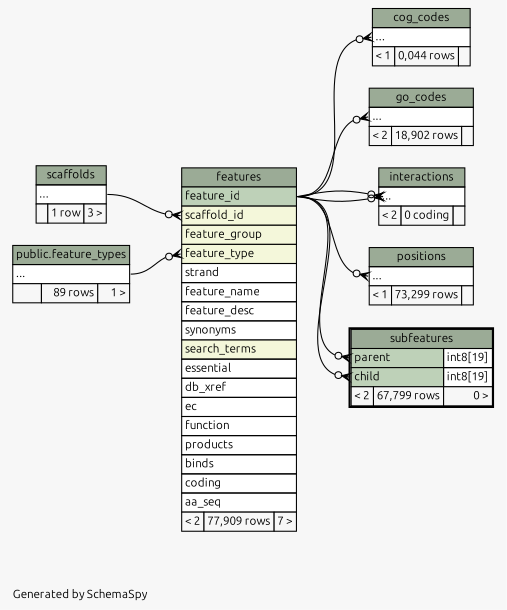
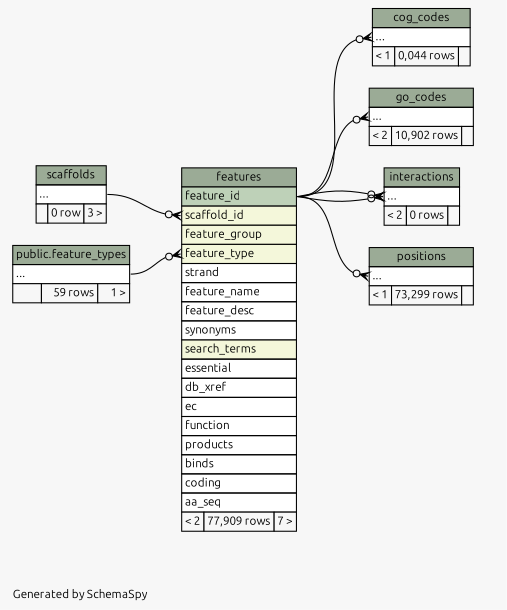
(427, 135) -> (427, 135)
(66, 213) -> (66, 213)
(427, 215) -> (427, 215)
(74, 293) -> (74, 293)
(421, 368) -> none
